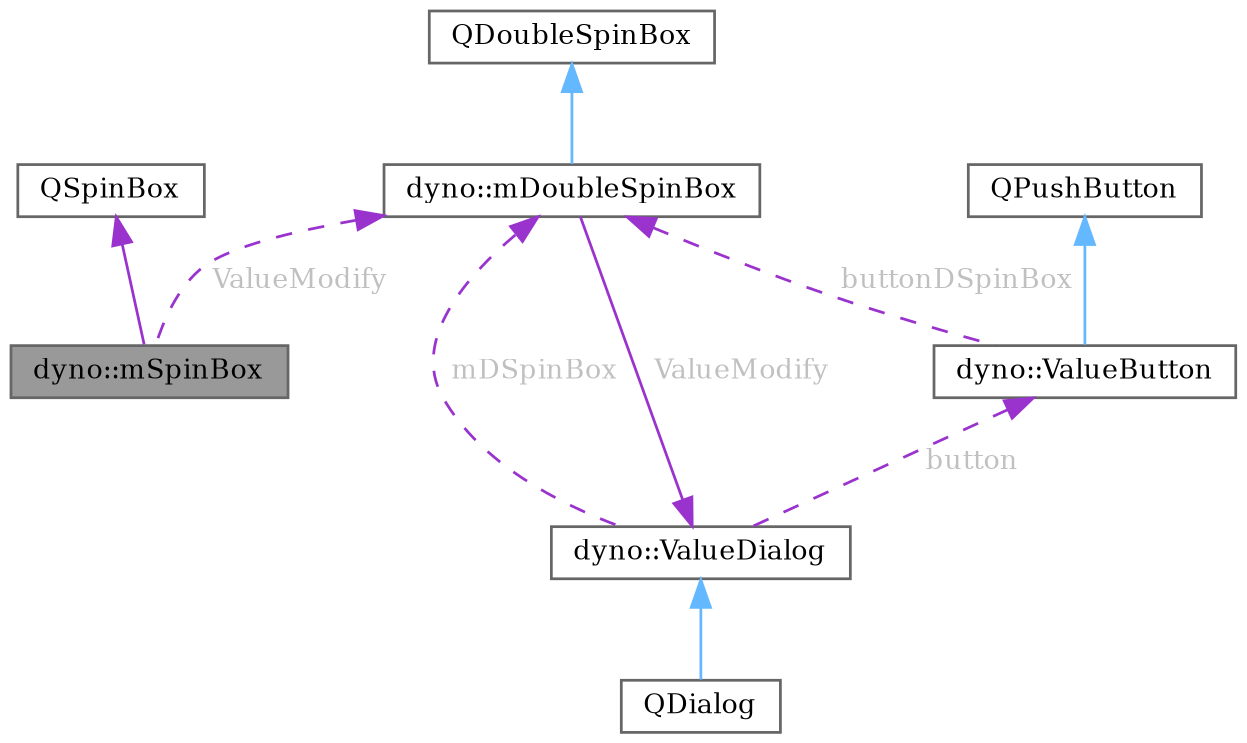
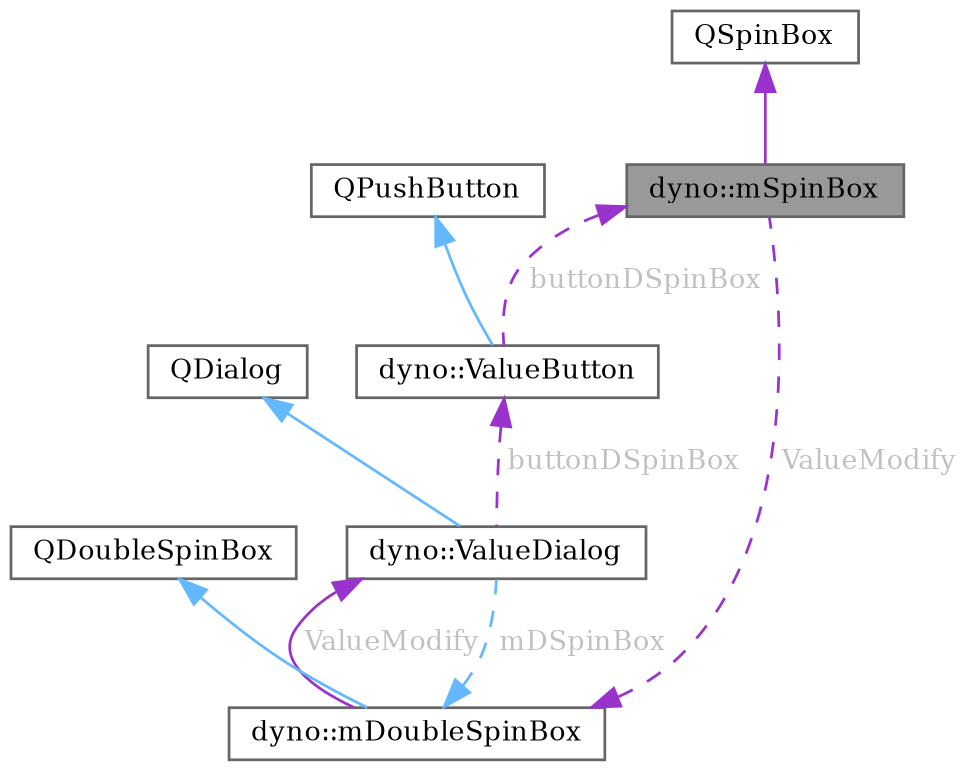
(822, 293) -> (525, 262)
(451, 410) -> (488, 636)
(968, 462) -> (620, 462)
(701, 644) -> (374, 470)
